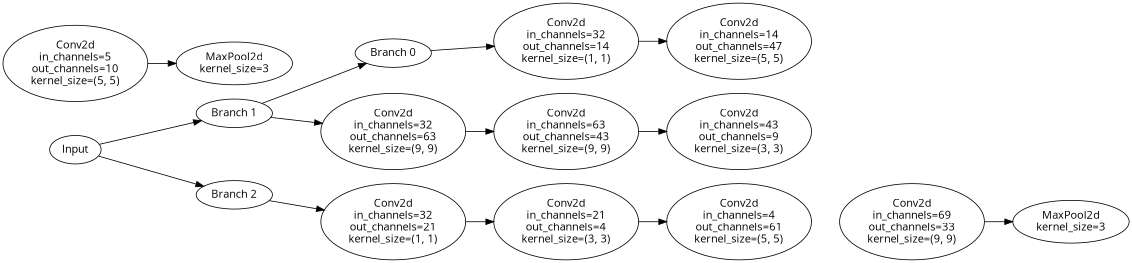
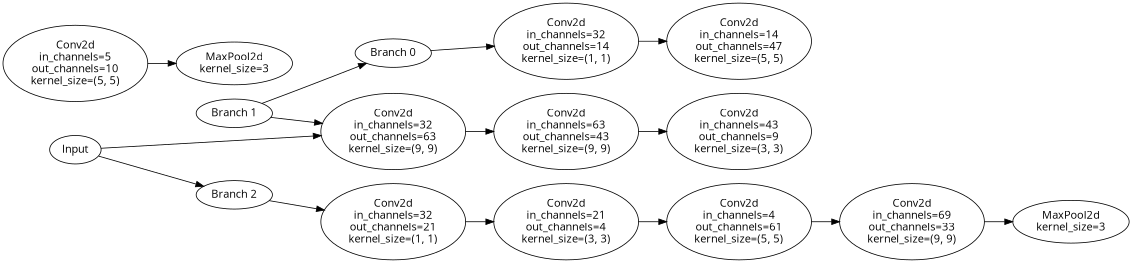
(147, 133) -> (207, 142)
none -> (822, 222)
